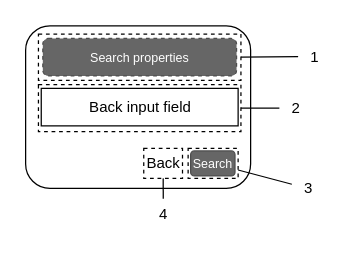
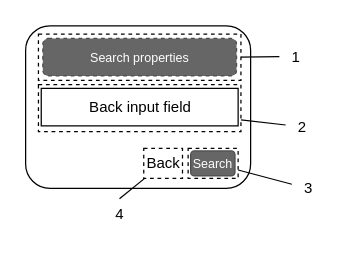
(314, 56) -> (295, 56)
(295, 108) -> (301, 127)
(163, 214) -> (119, 214)
